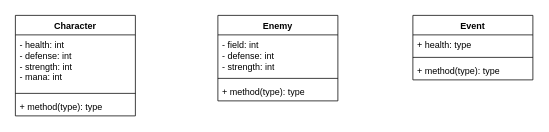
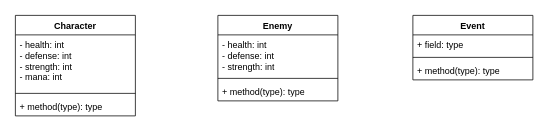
(448, 46) -> (444, 46)
(255, 56) -> (255, 56)
